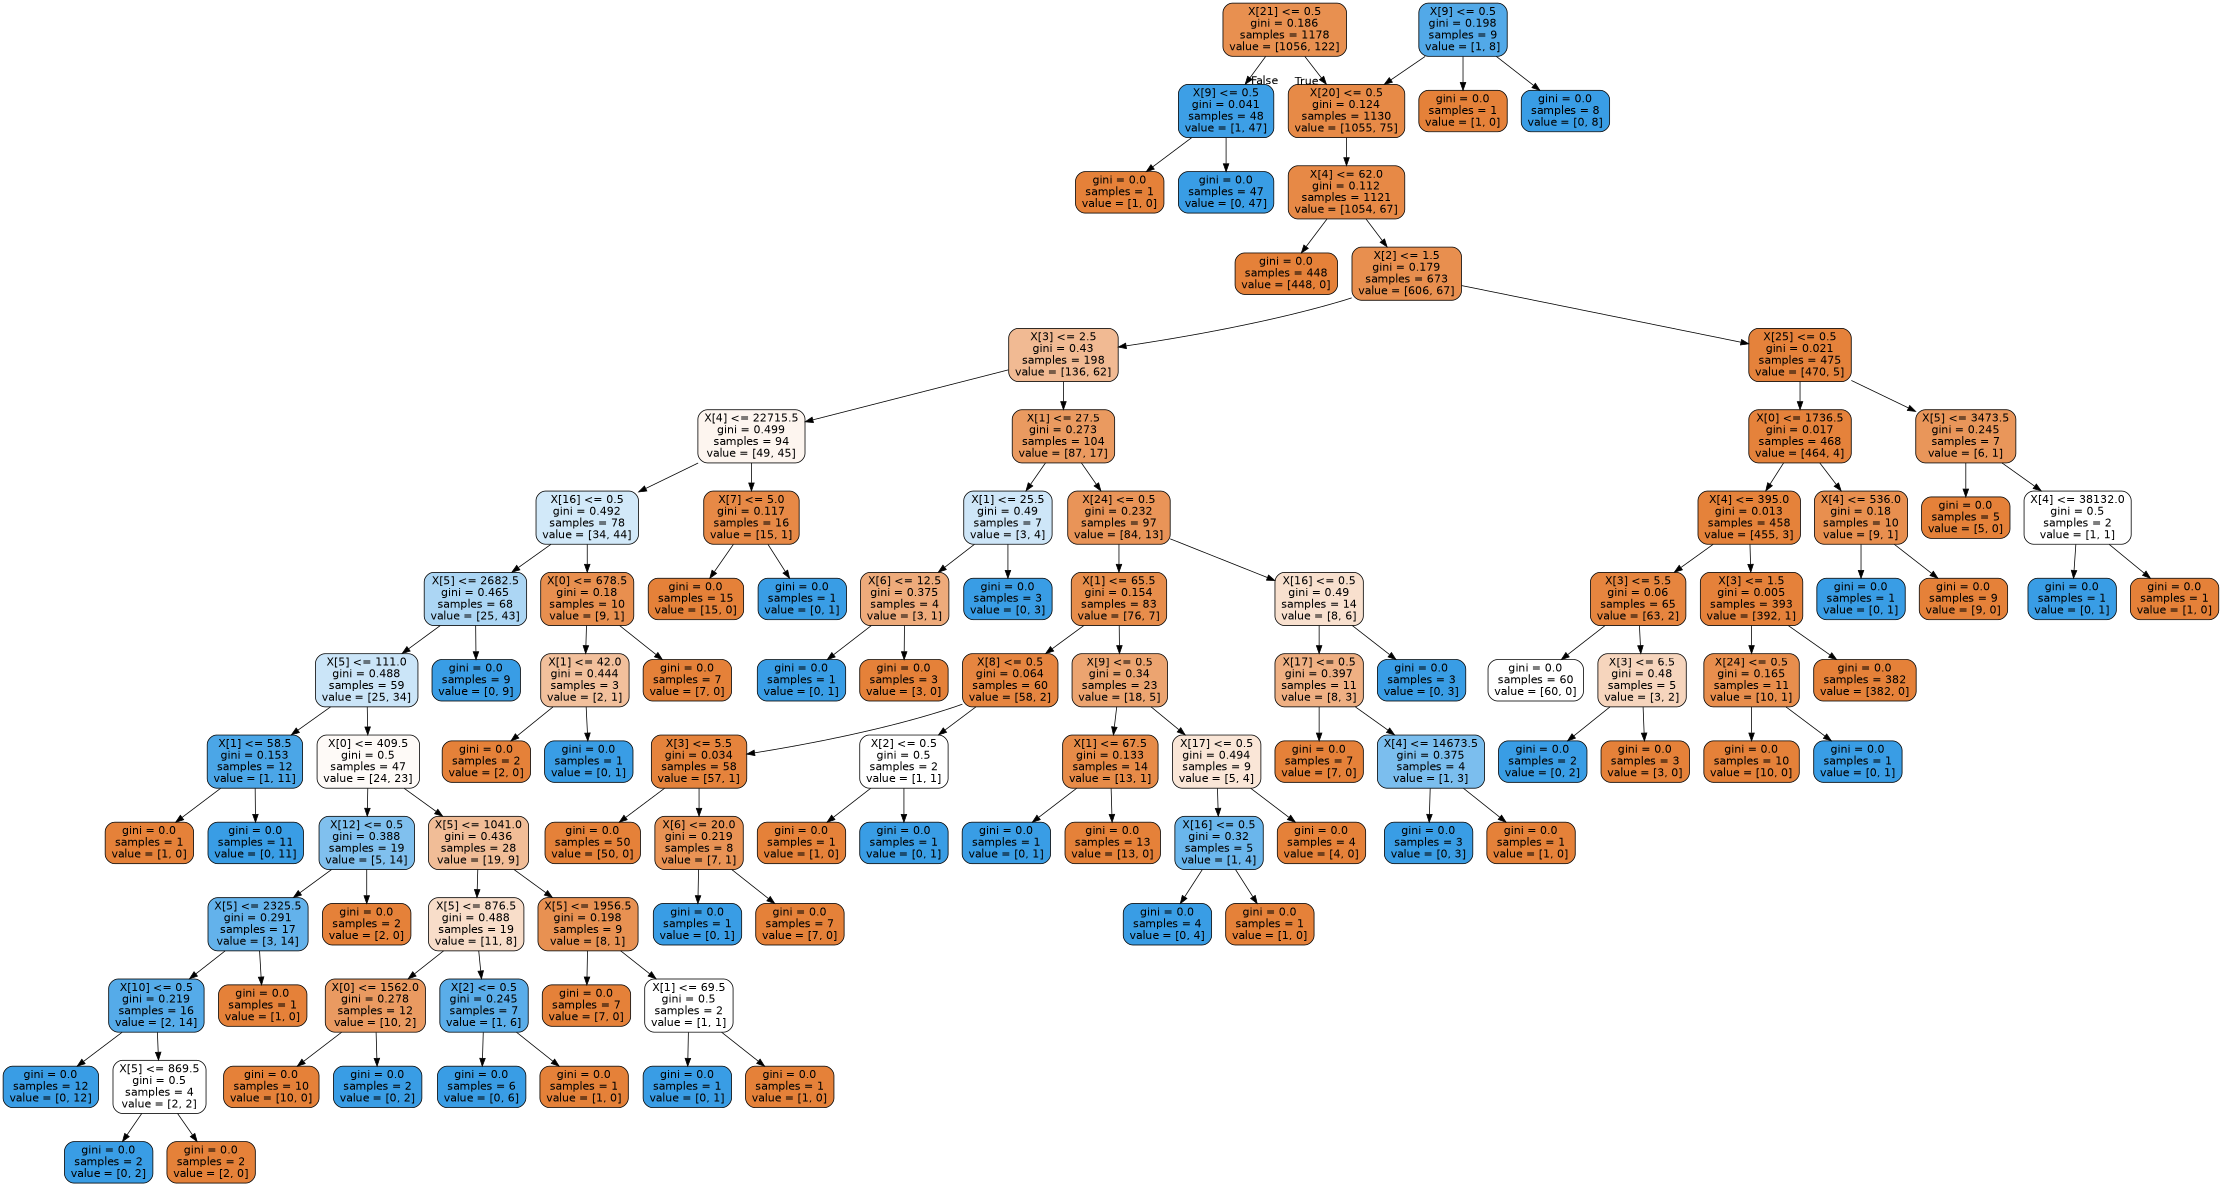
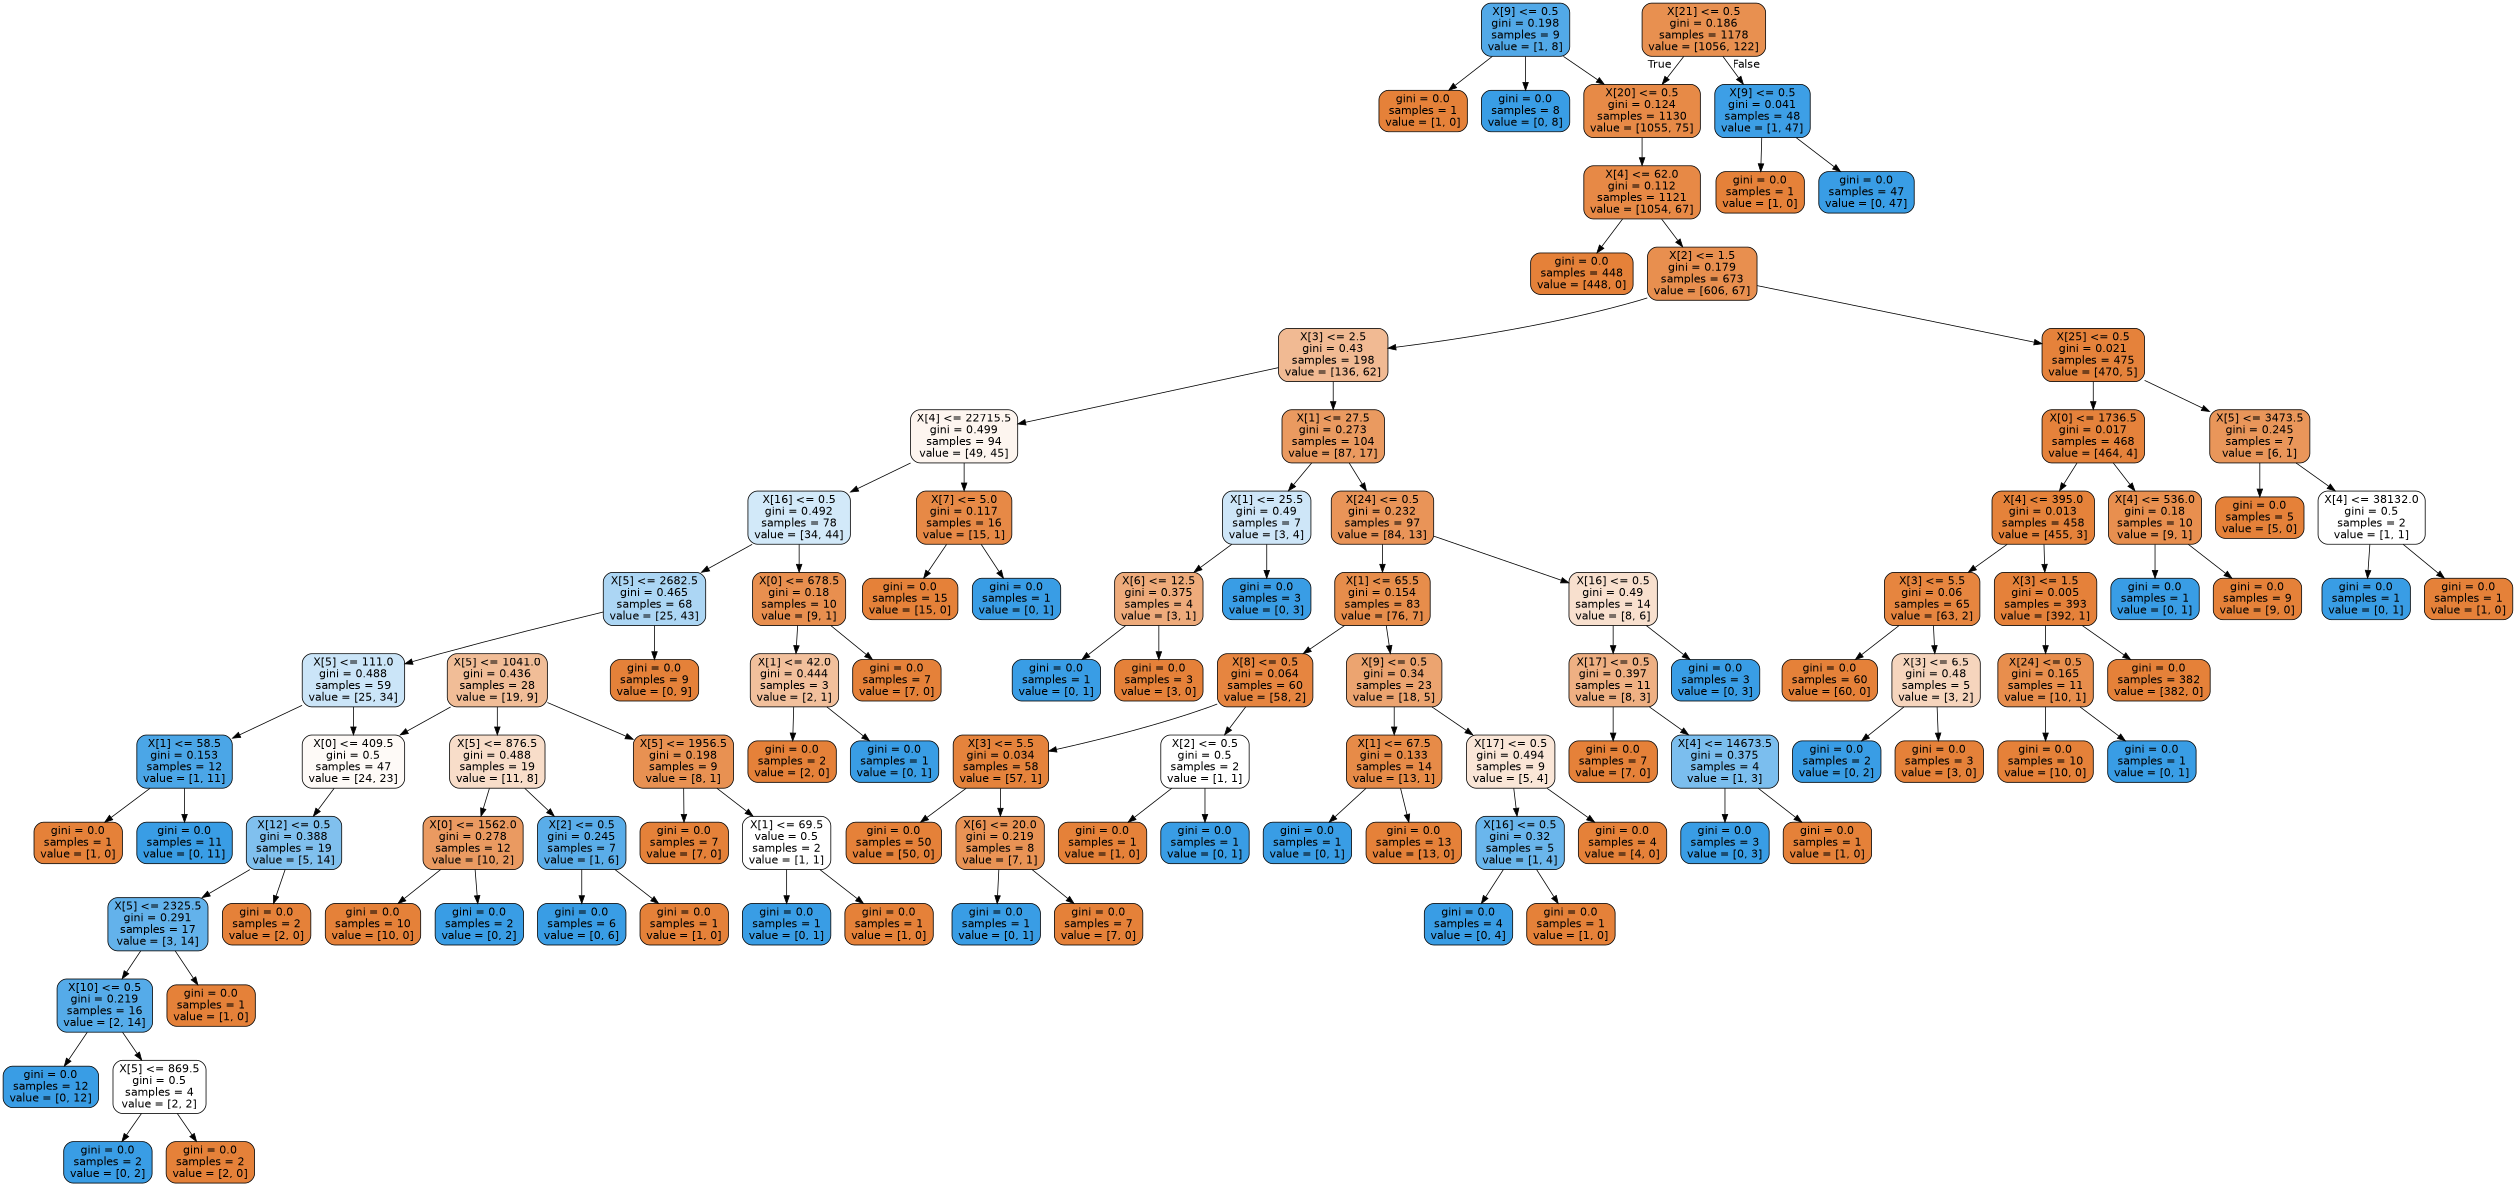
(476, 680) -> (654, 680)
(1536, 680) -> (1830, 680)
(420, 800) -> (429, 719)
(689, 1006) -> (787, 843)
